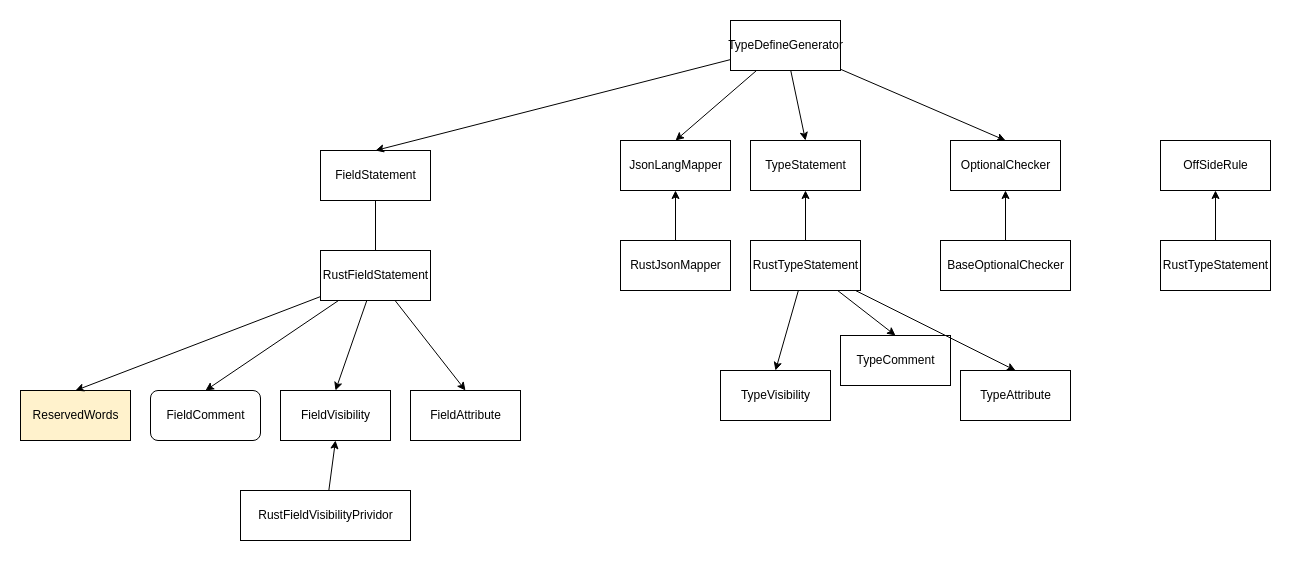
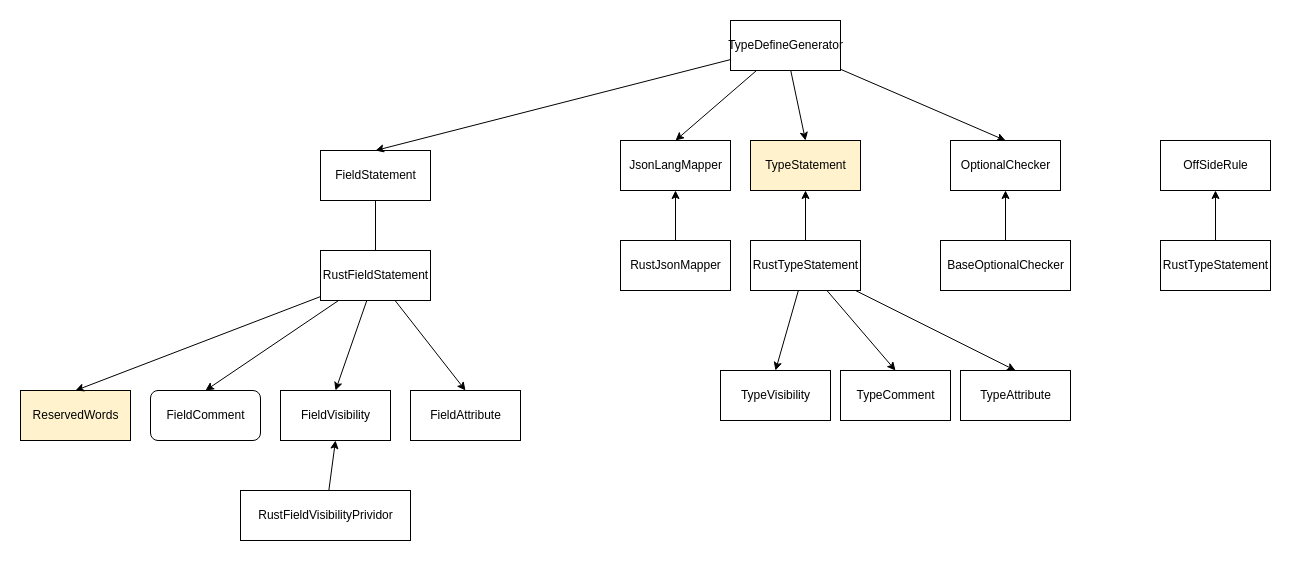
(806, 166) -> (806, 166)
(896, 361) -> (896, 396)
